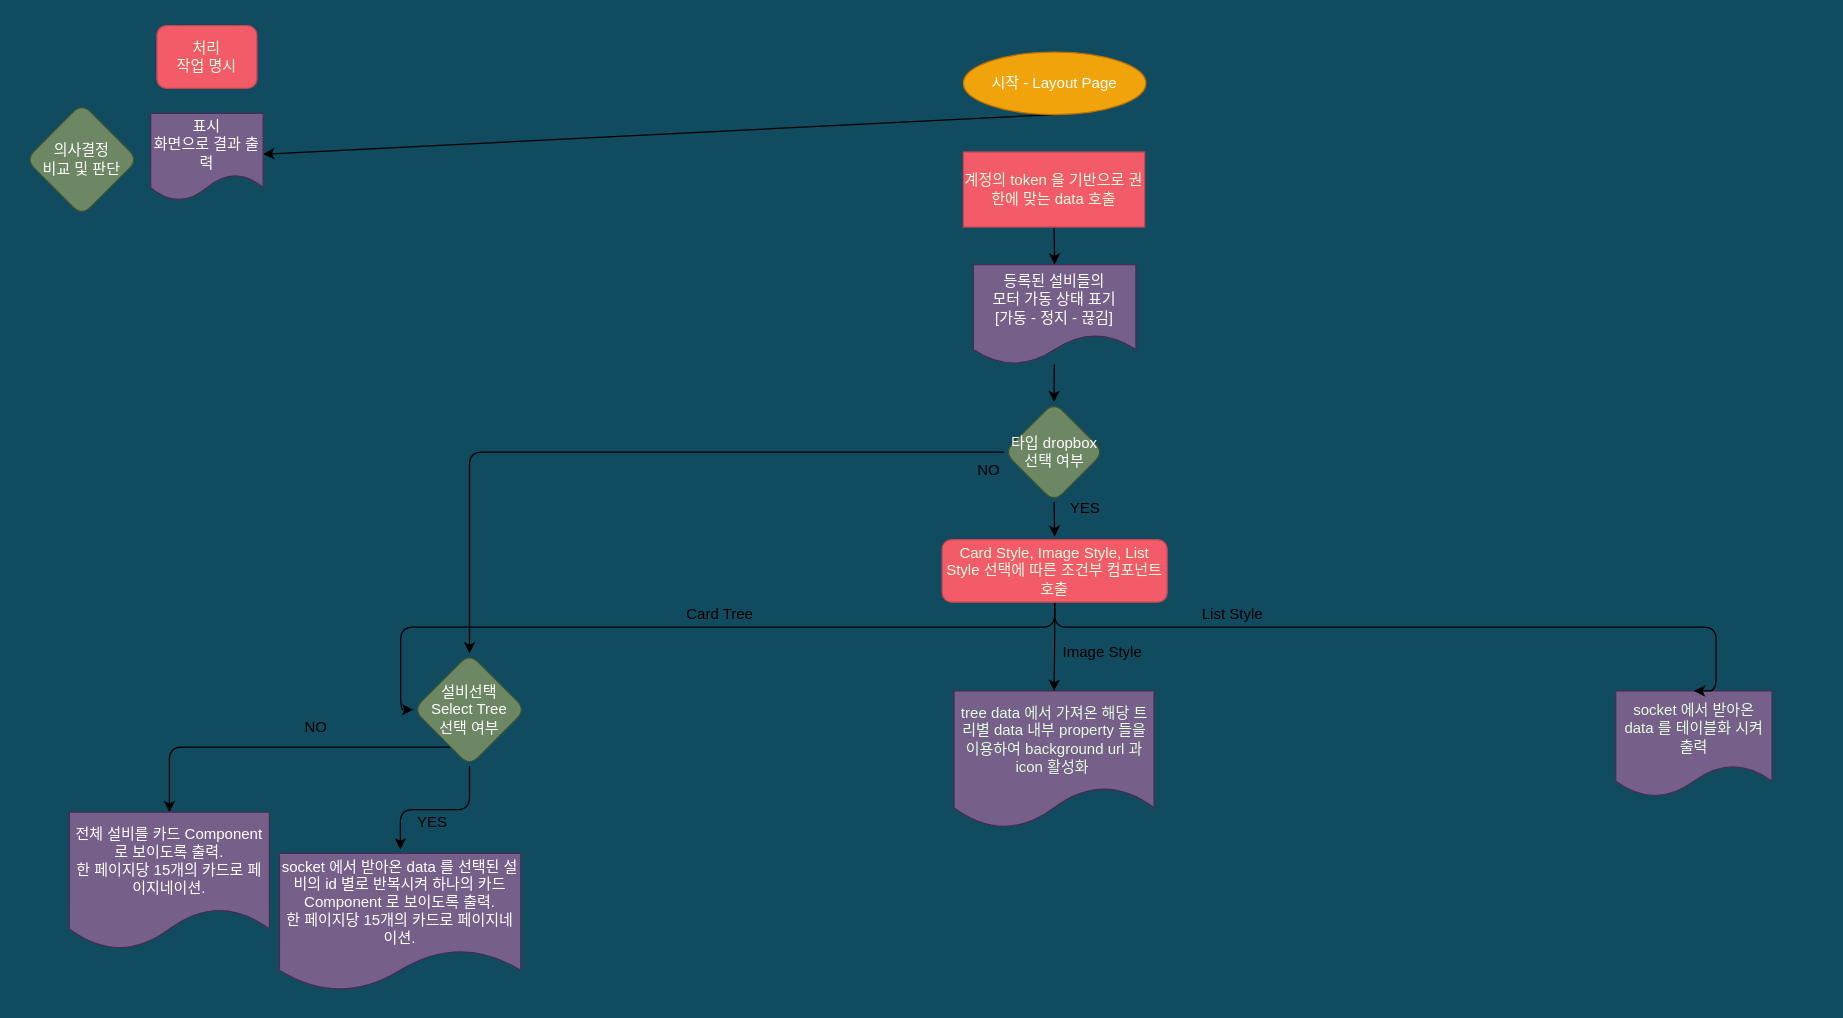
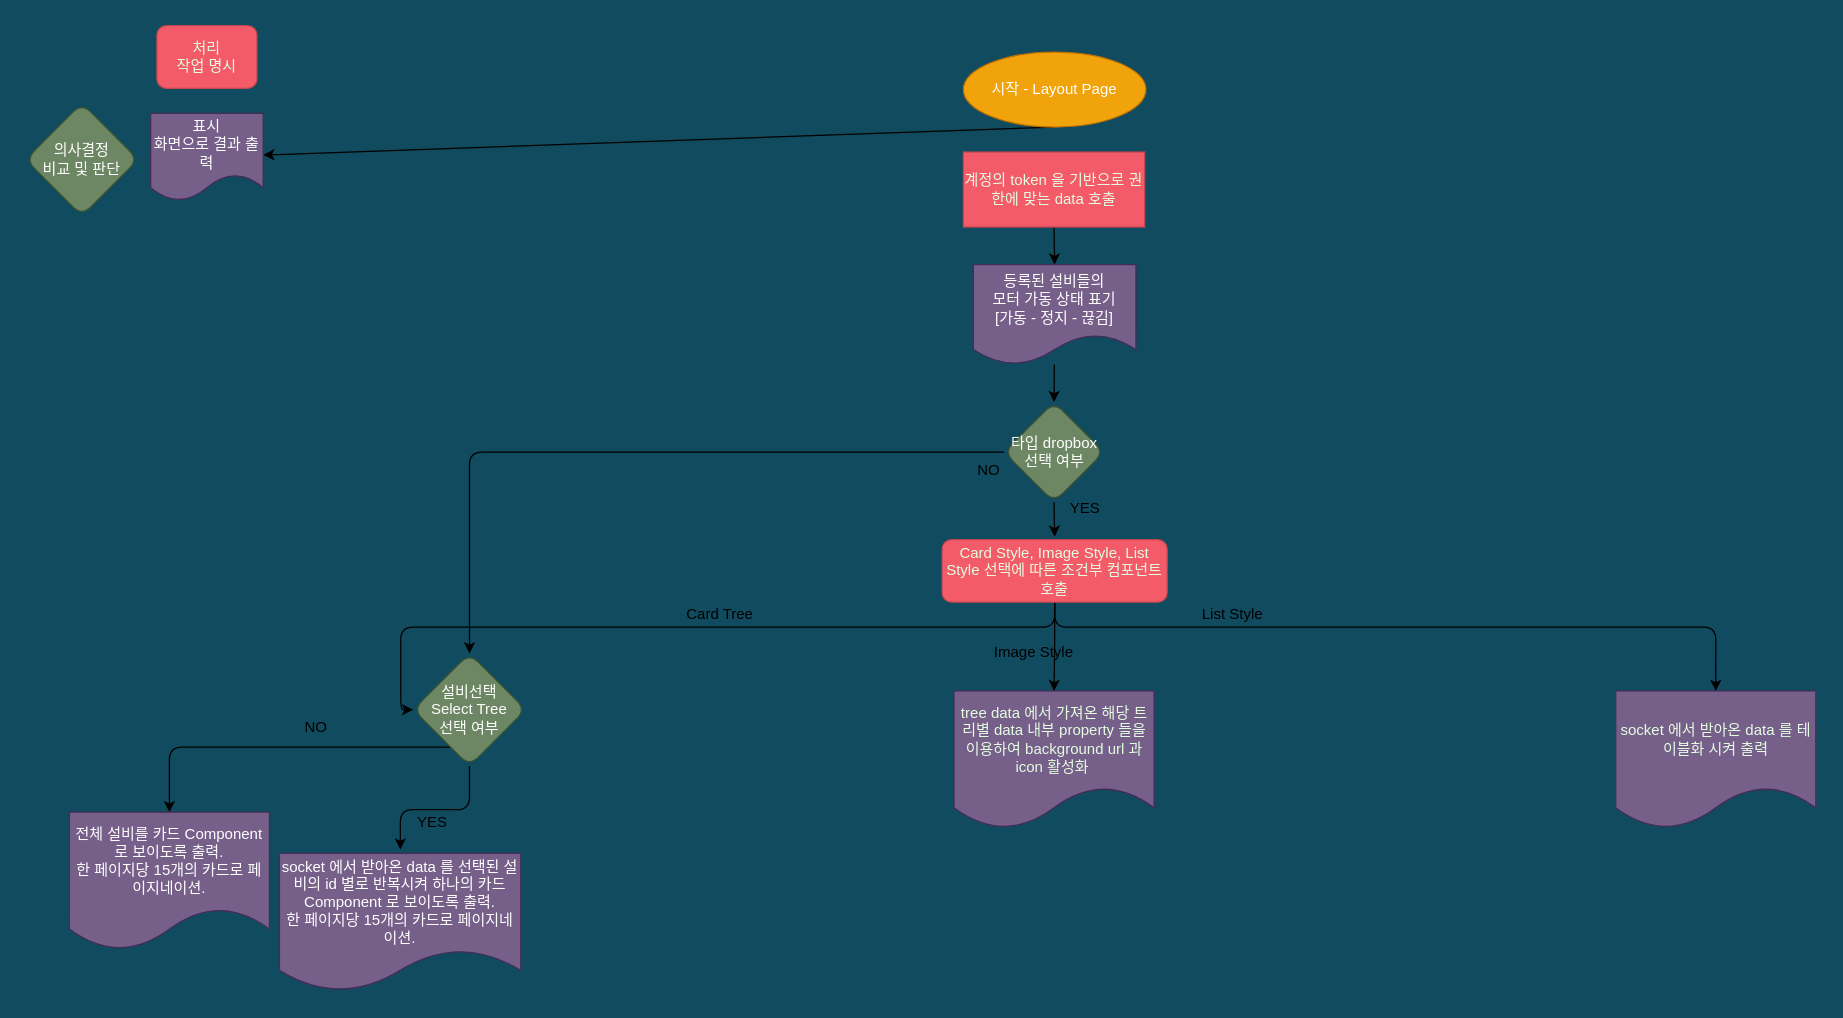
(1054, 83) -> (1054, 89)
(1102, 652) -> (1033, 652)
(1693, 744) -> (1715, 759)
